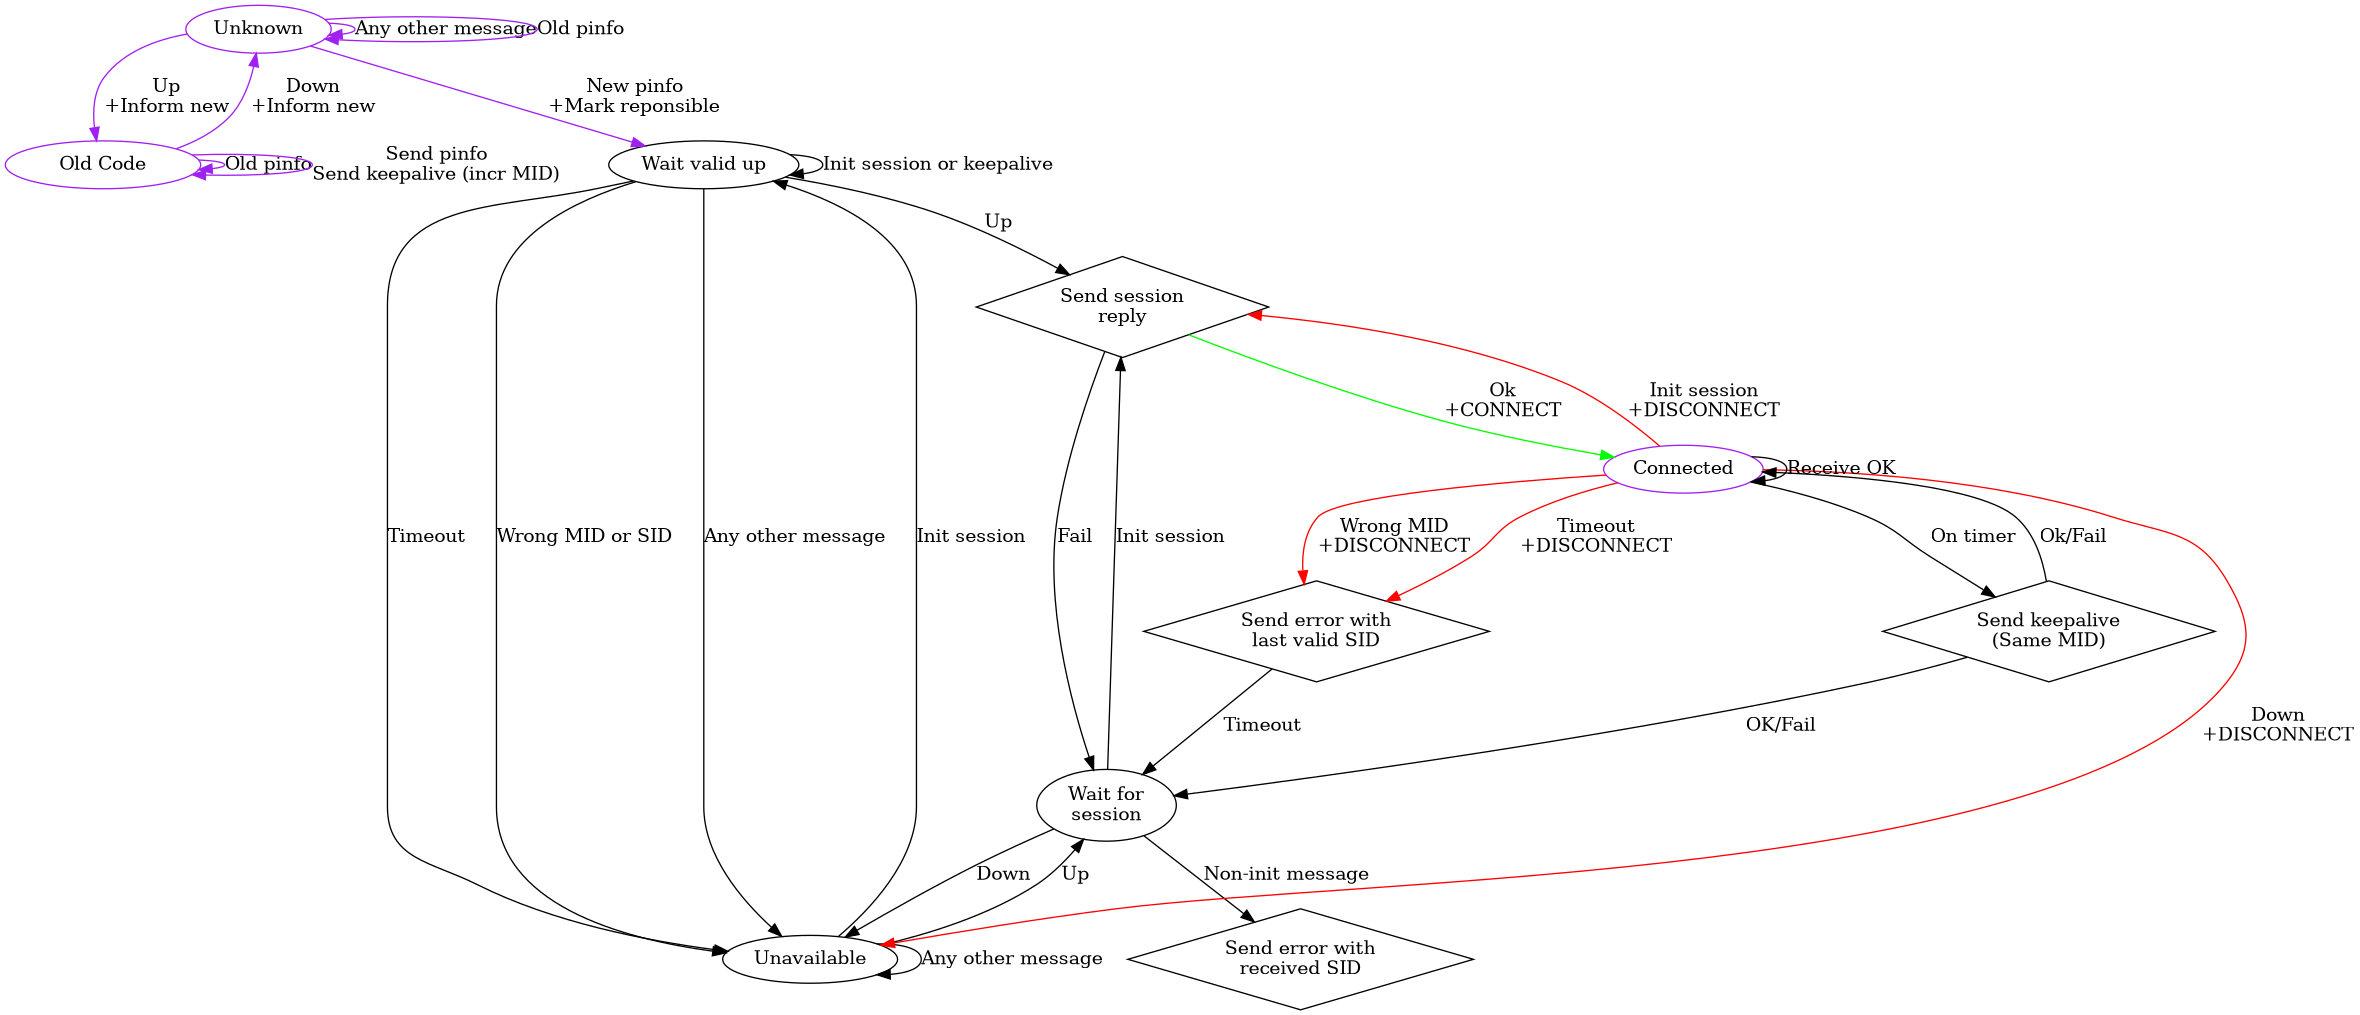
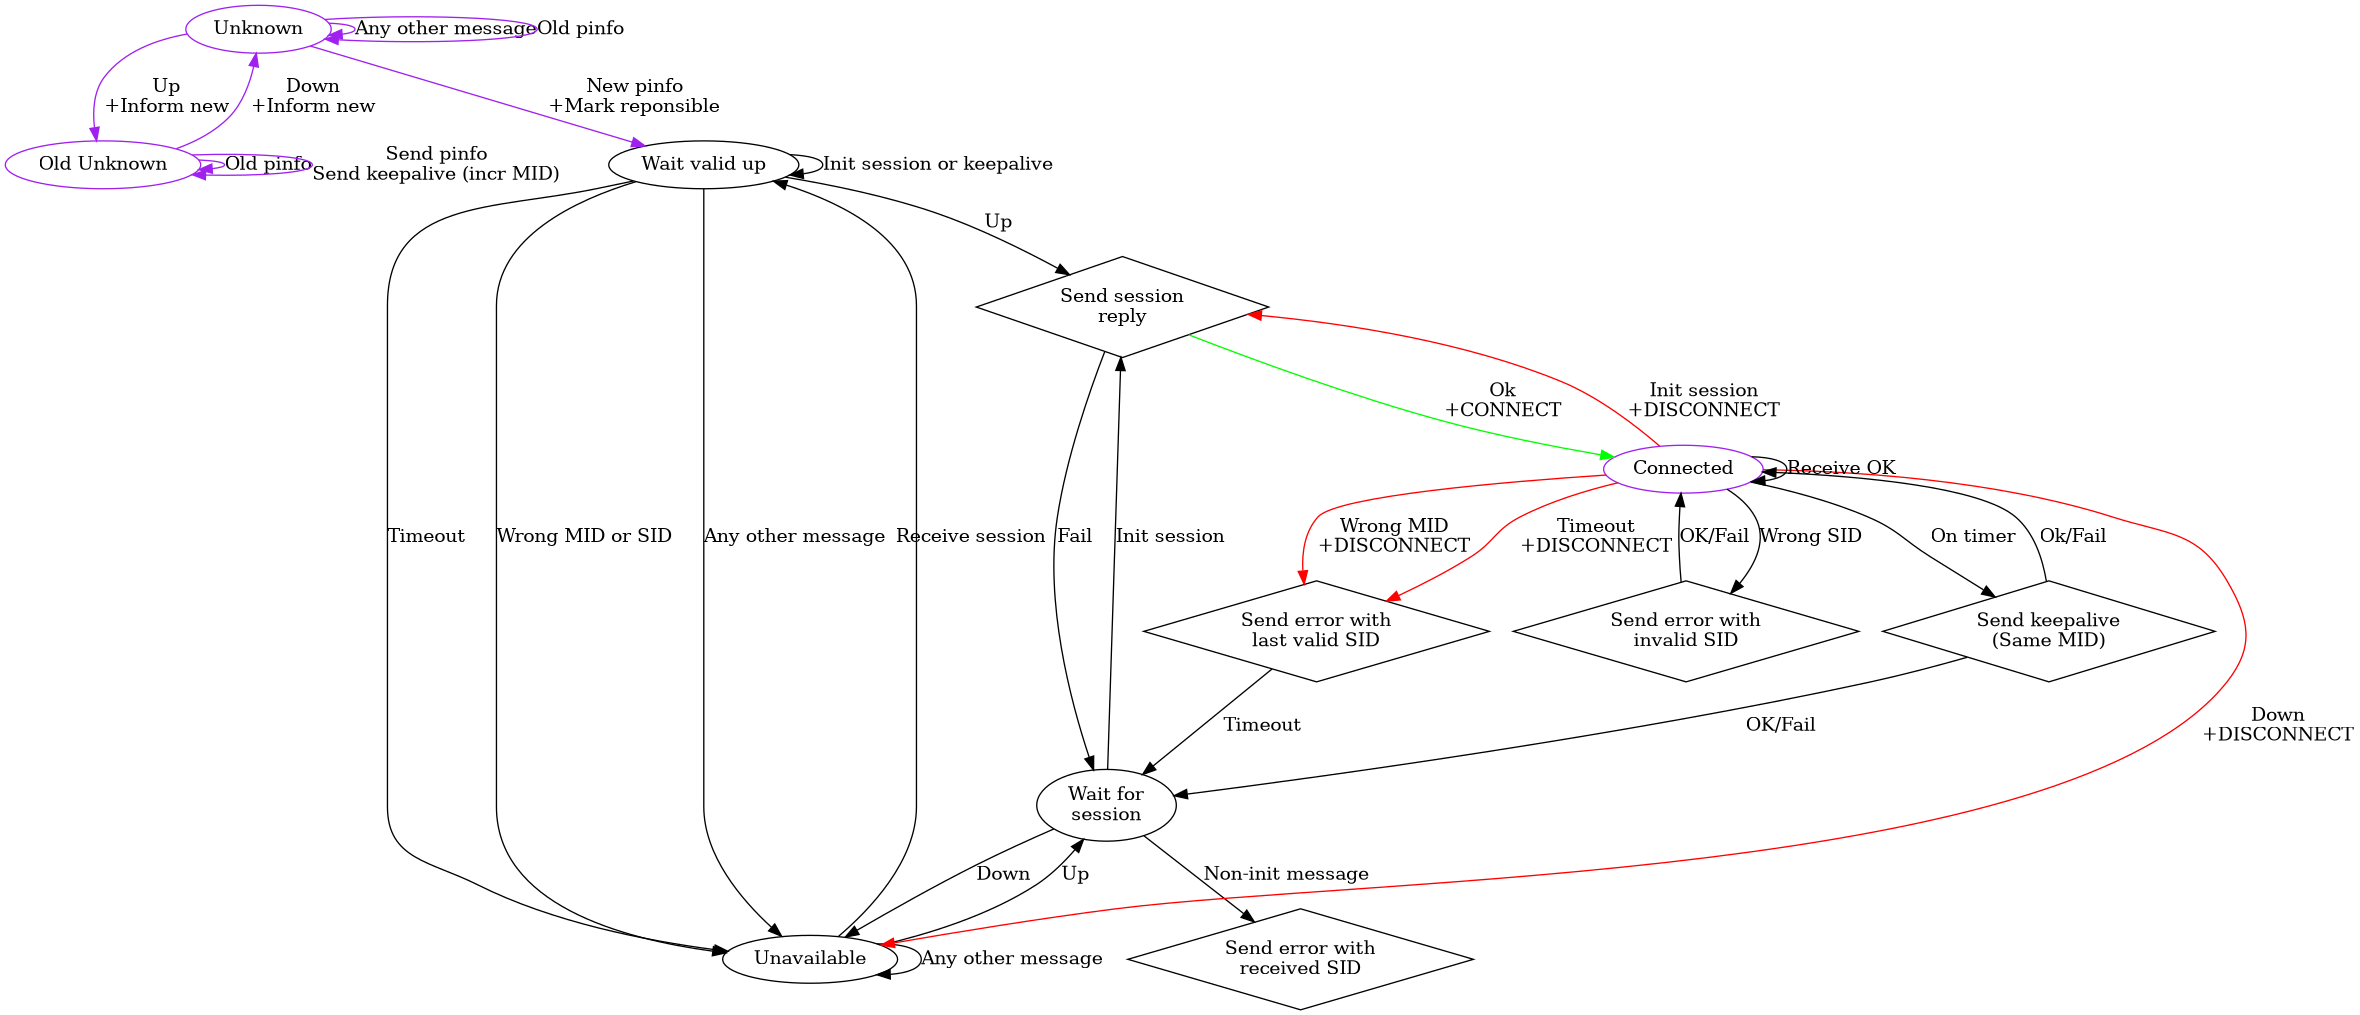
(103, 165) -> (103, 165)
(971, 537) -> (971, 537)
none -> (1686, 631)
